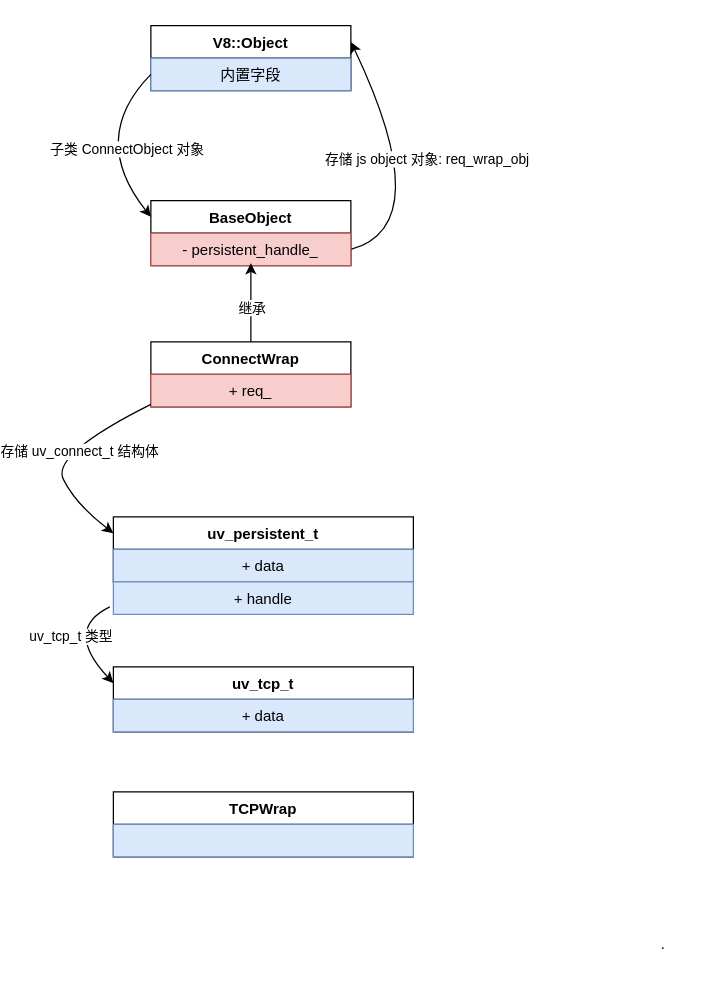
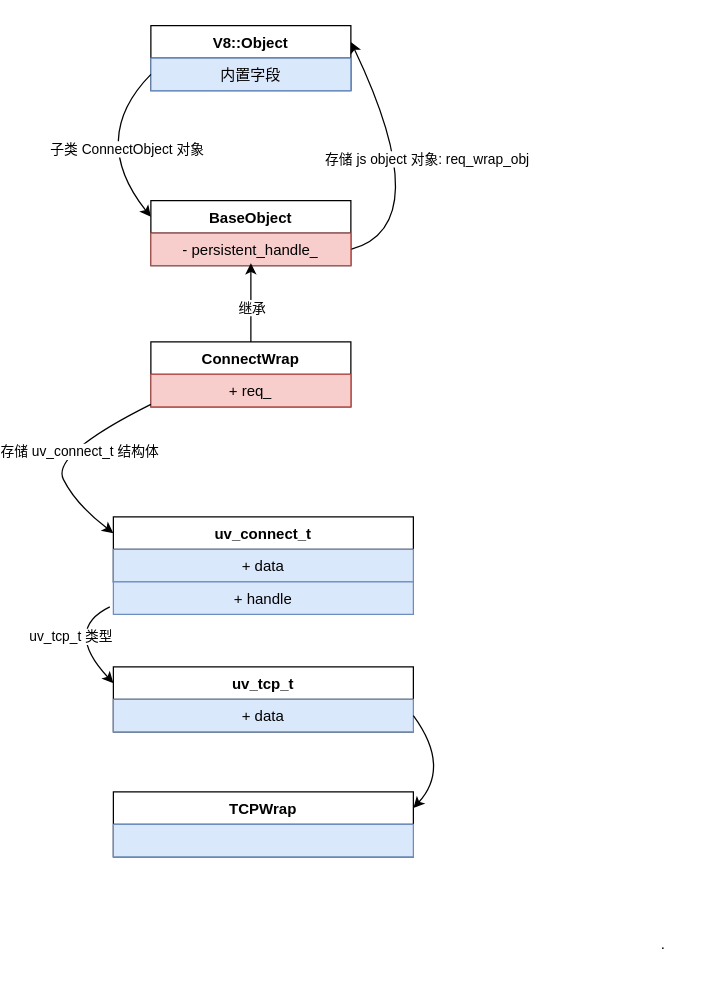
(263, 535) -> (263, 535)
none -> (433, 760)
